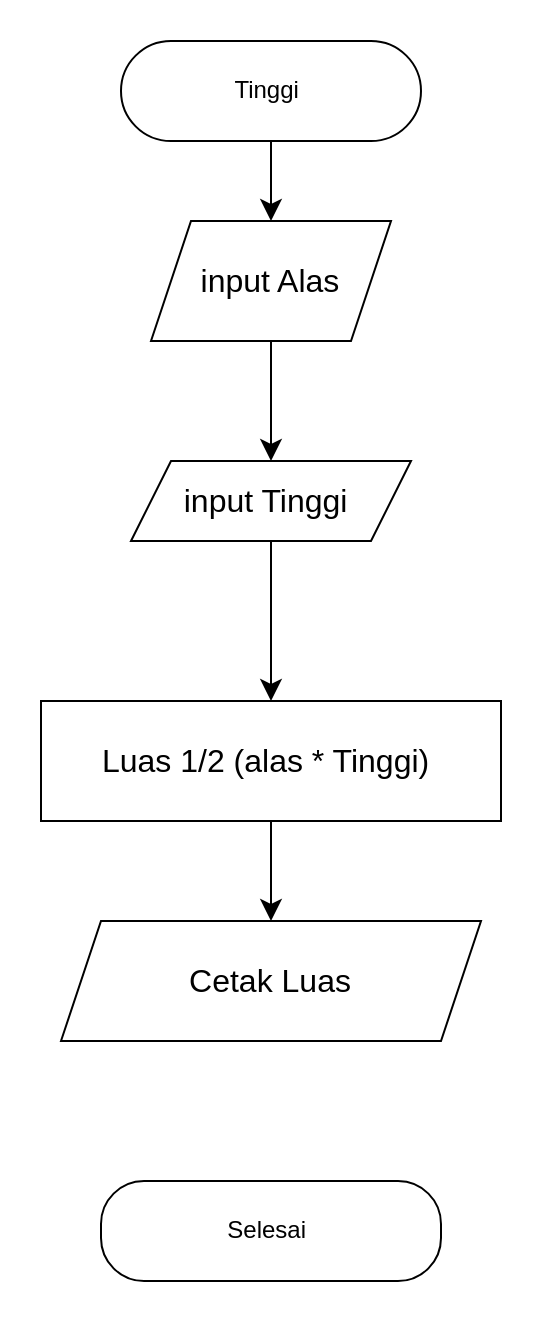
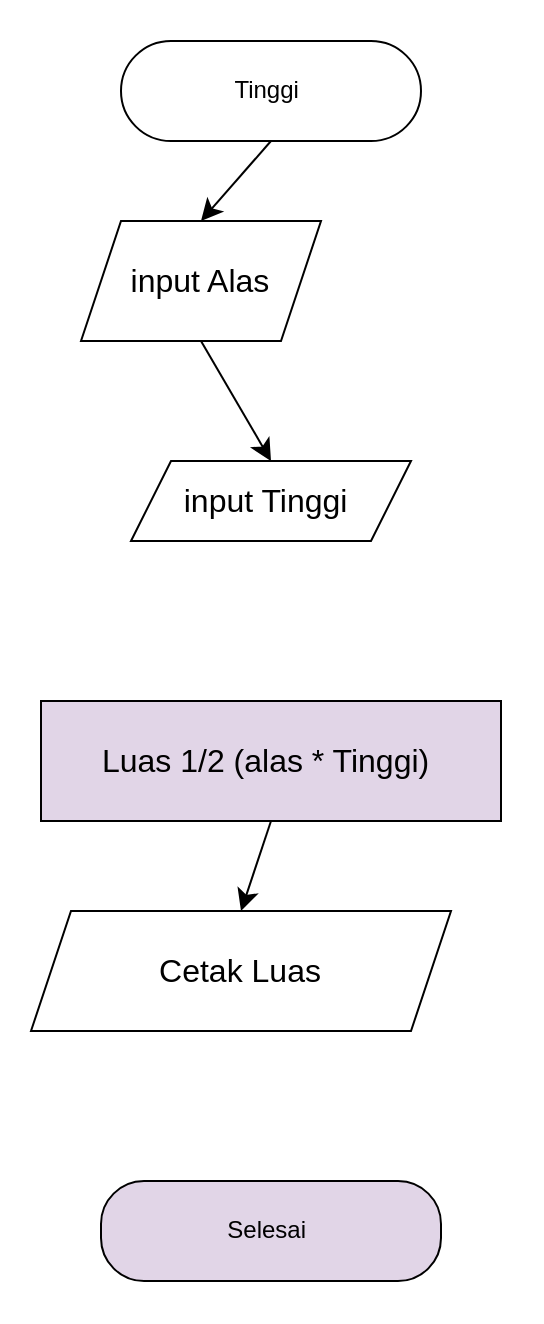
(271, 281) -> (201, 281)
(271, 614) -> none
(271, 761) -> (271, 761)
(271, 981) -> (241, 971)
(271, 1231) -> (271, 1231)
